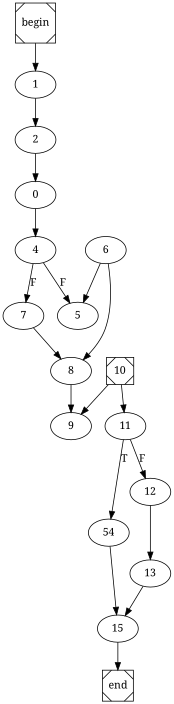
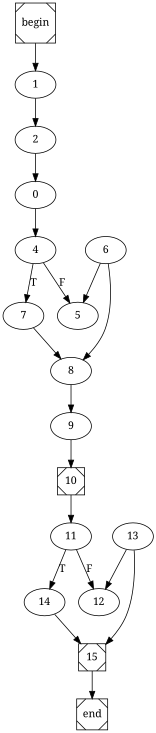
(34, 283) -> (34, 283)
(97, 397) -> (71, 450)
(150, 529) -> (118, 566)
(109, 533) -> (45, 602)
(118, 629) -> (92, 657)
